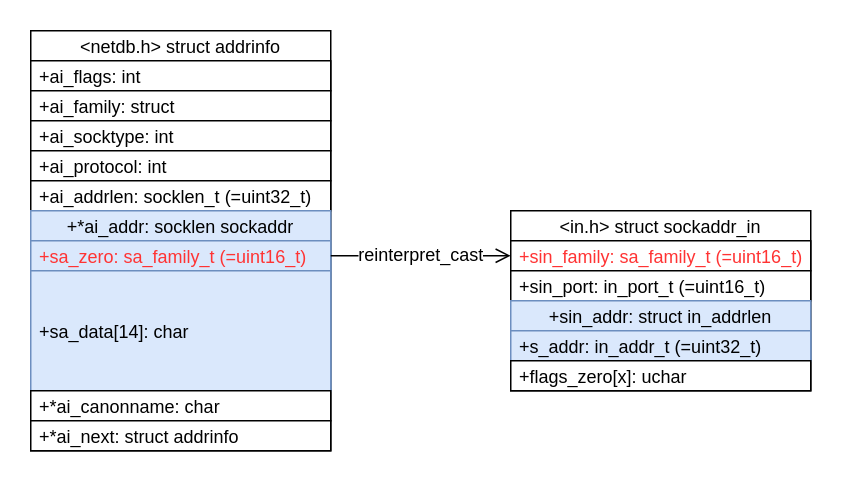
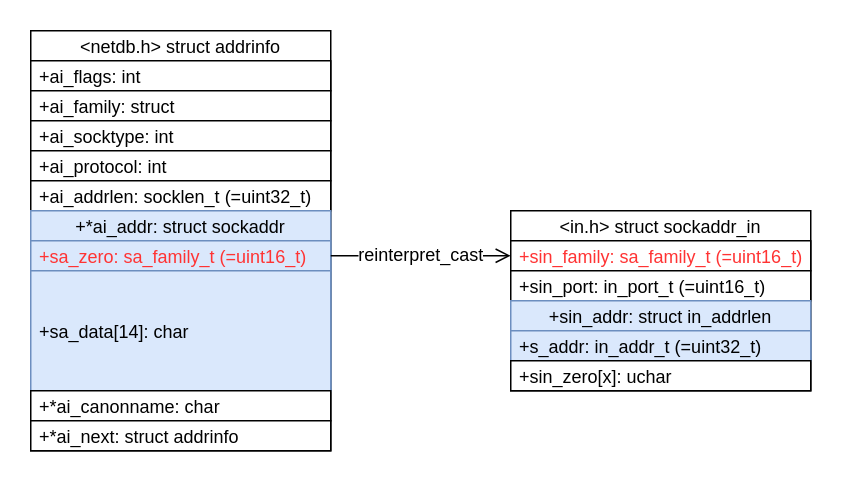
(180, 227) -> (180, 227)
(618, 377) -> (608, 377)
